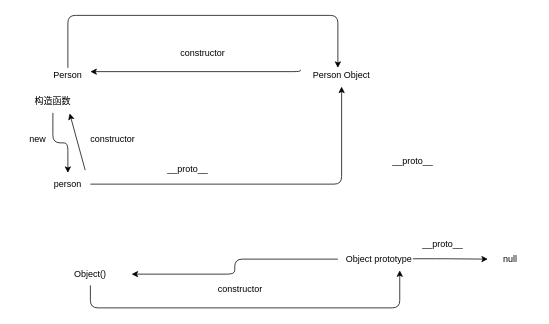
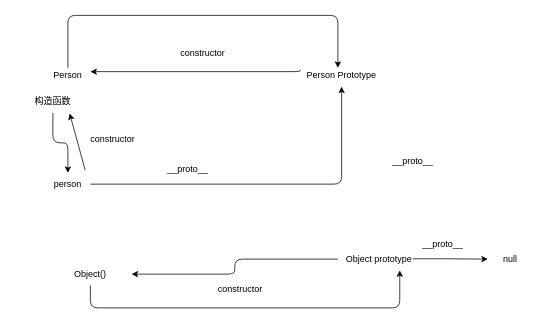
(342, 75) -> (342, 75)
(38, 139) -> none
